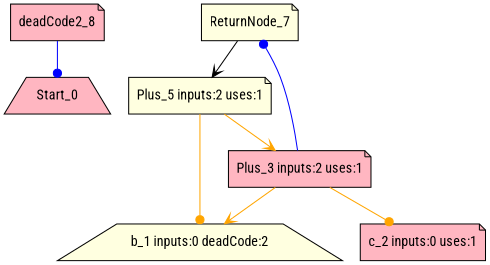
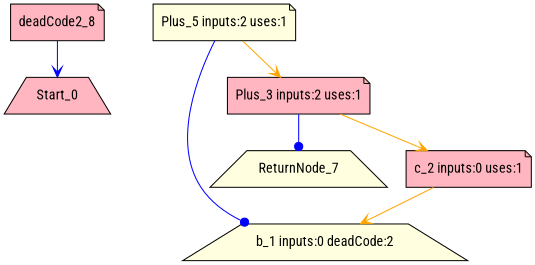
(250, 22) -> (299, 169)
(57, 55) -> (57, 54)
(228, 55) -> none
(200, 165) -> (188, 139)
(254, 203) -> (402, 203)
(358, 203) -> (379, 130)
